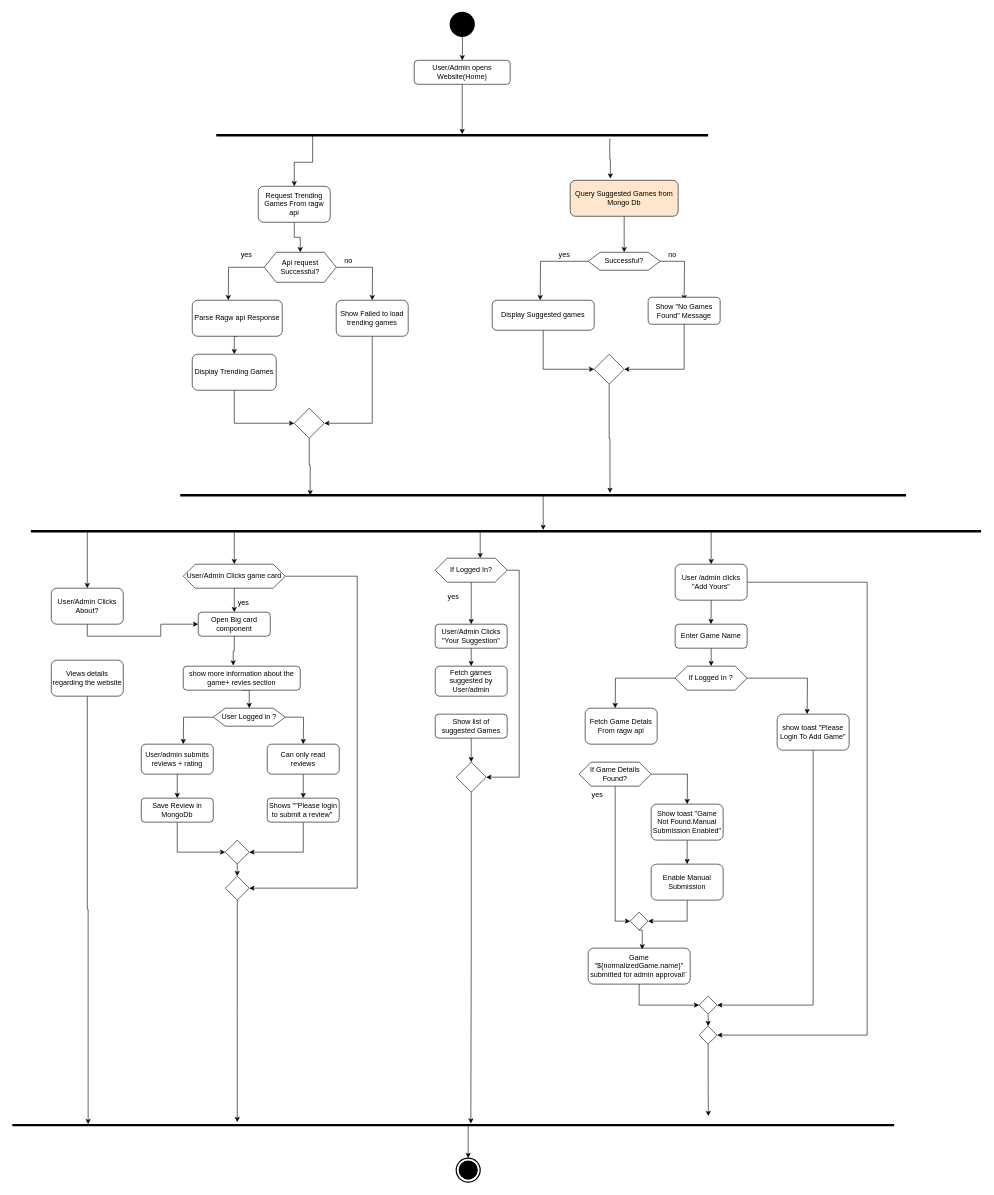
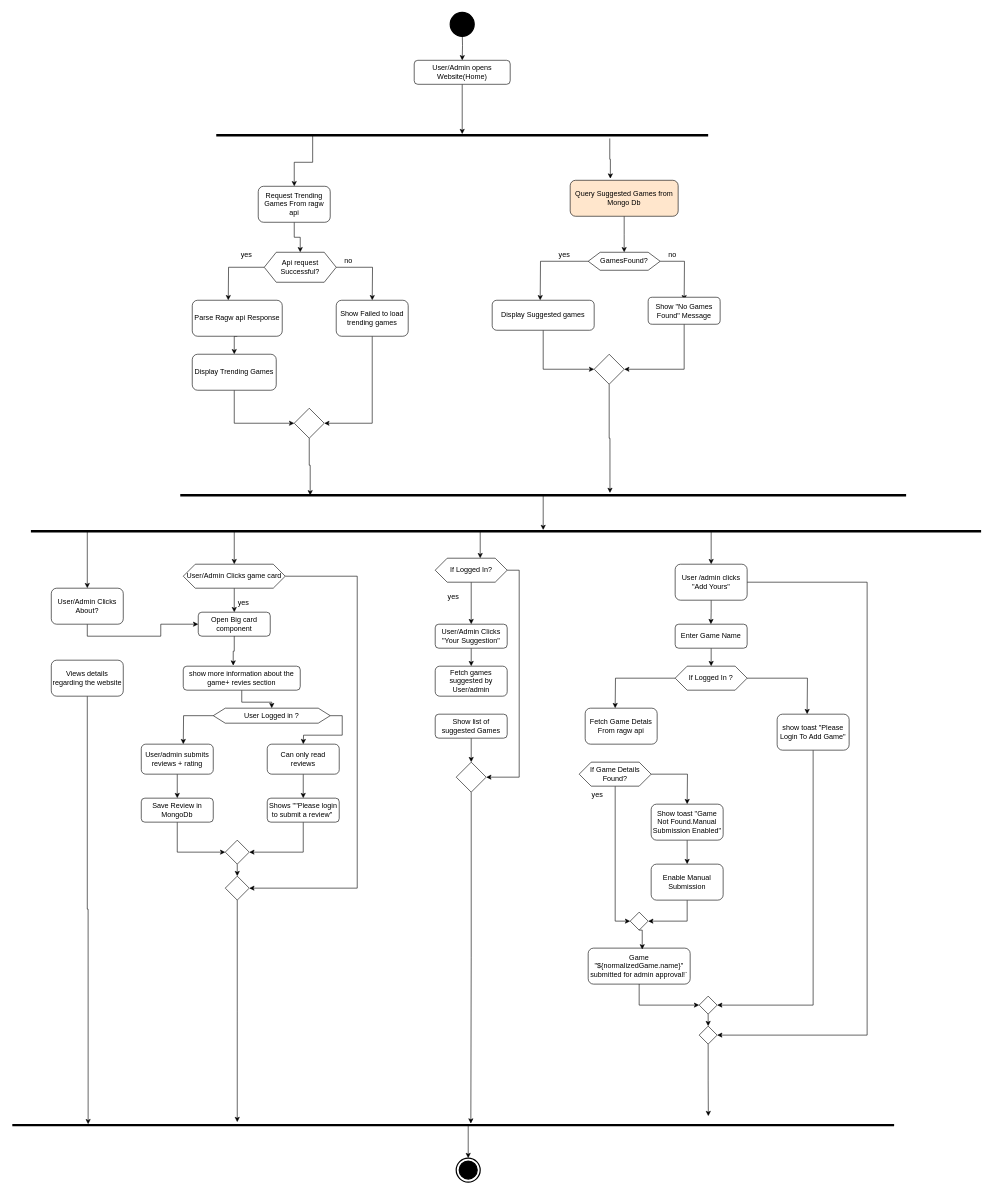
(624, 261) -> (624, 261)
(249, 717) -> (272, 716)
